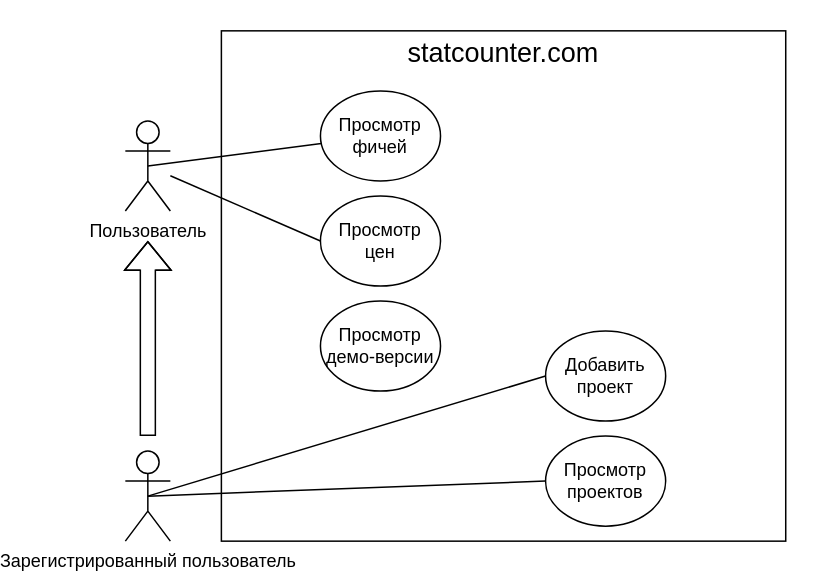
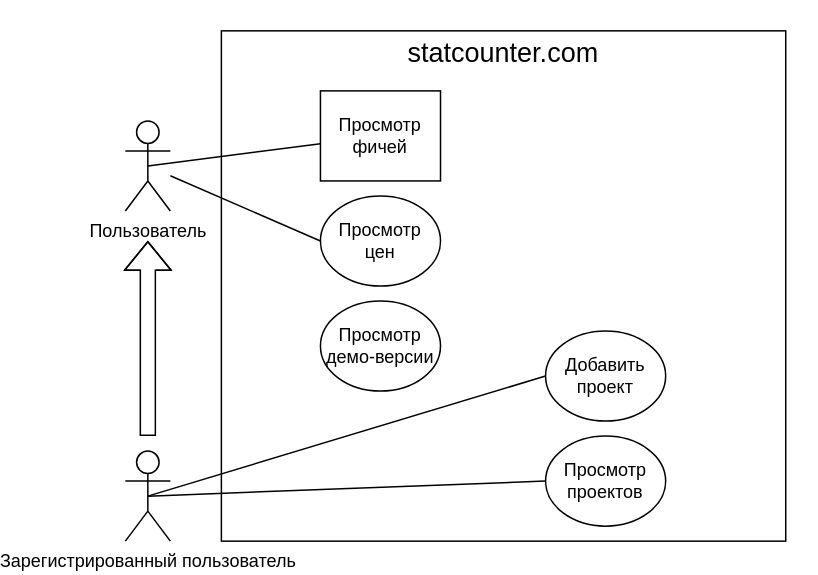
(380, 136) -> (380, 136)
